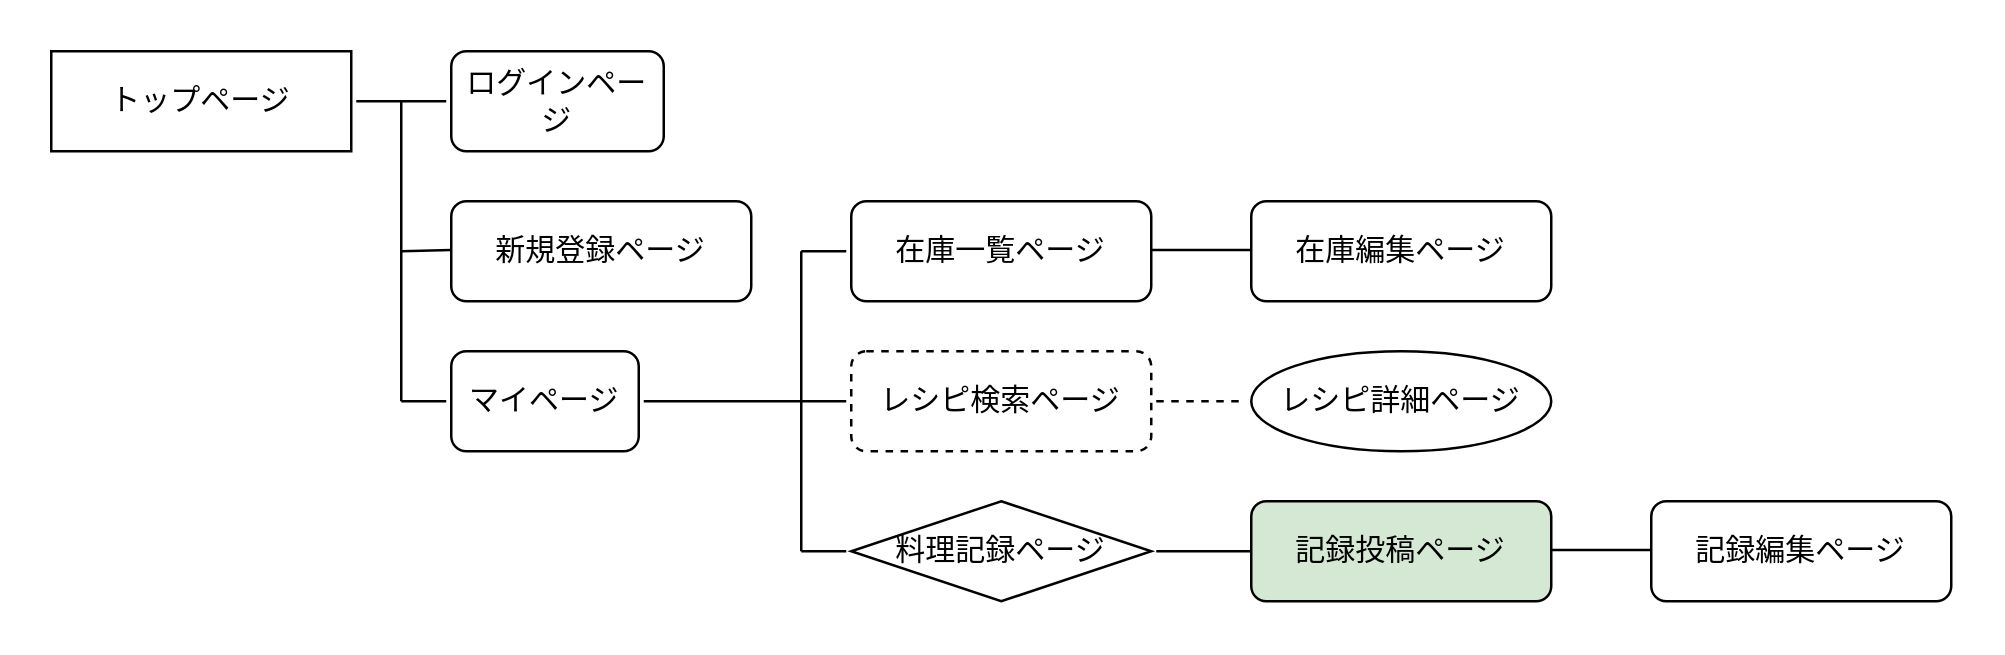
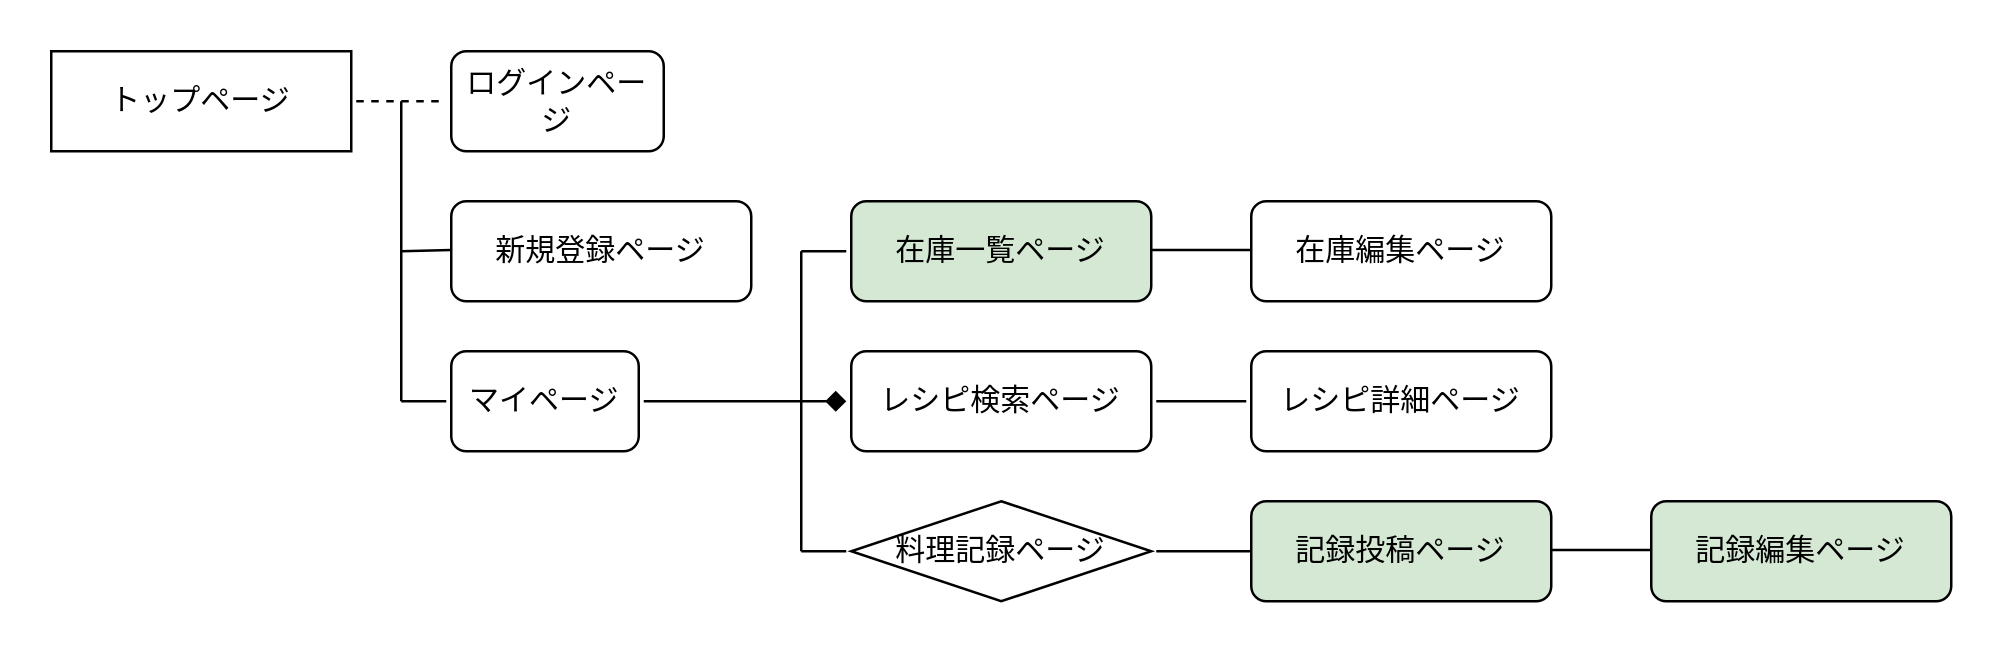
(426, 101) -> (426, 101)
(1001, 251) -> (1001, 251)
(835, 401) -> (826, 401)
(1001, 401) -> (1001, 401)
(1202, 401) -> (1202, 401)
(1401, 401) -> (1401, 401)
(1801, 551) -> (1801, 551)
